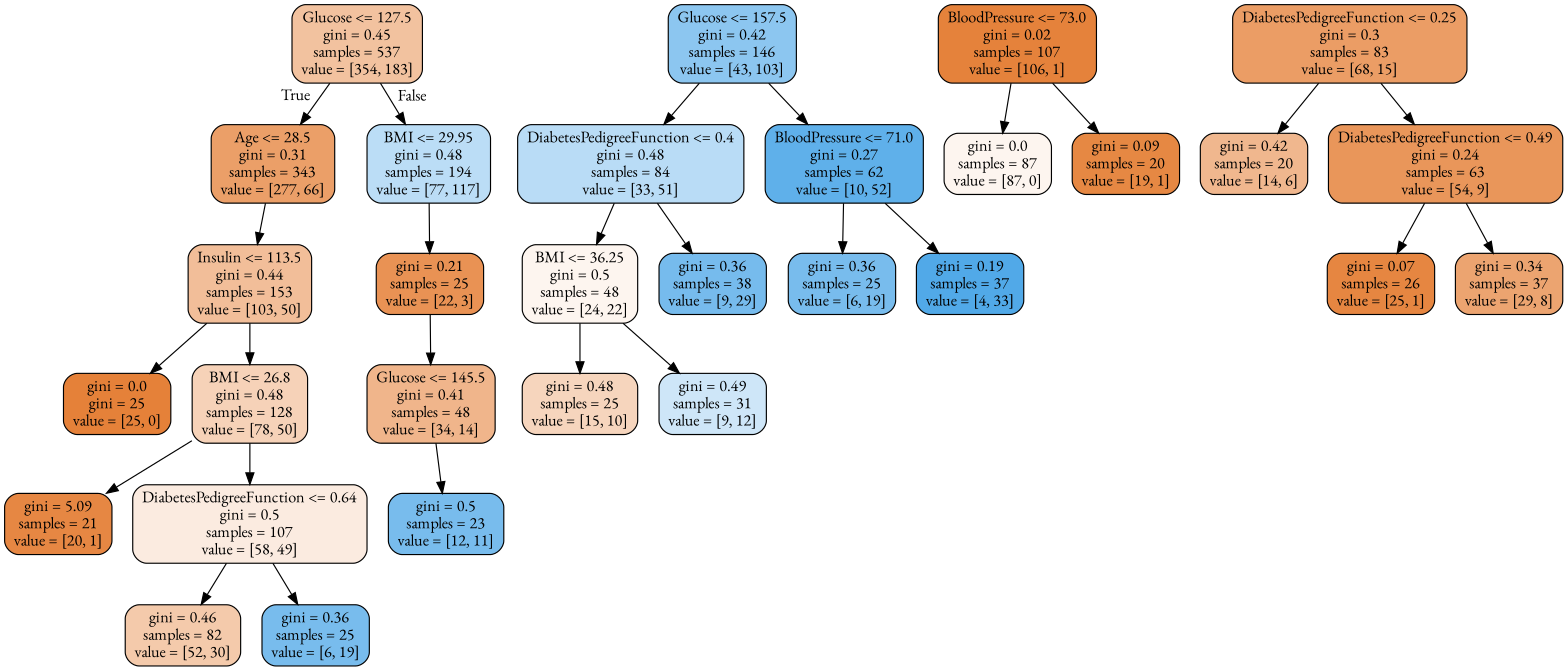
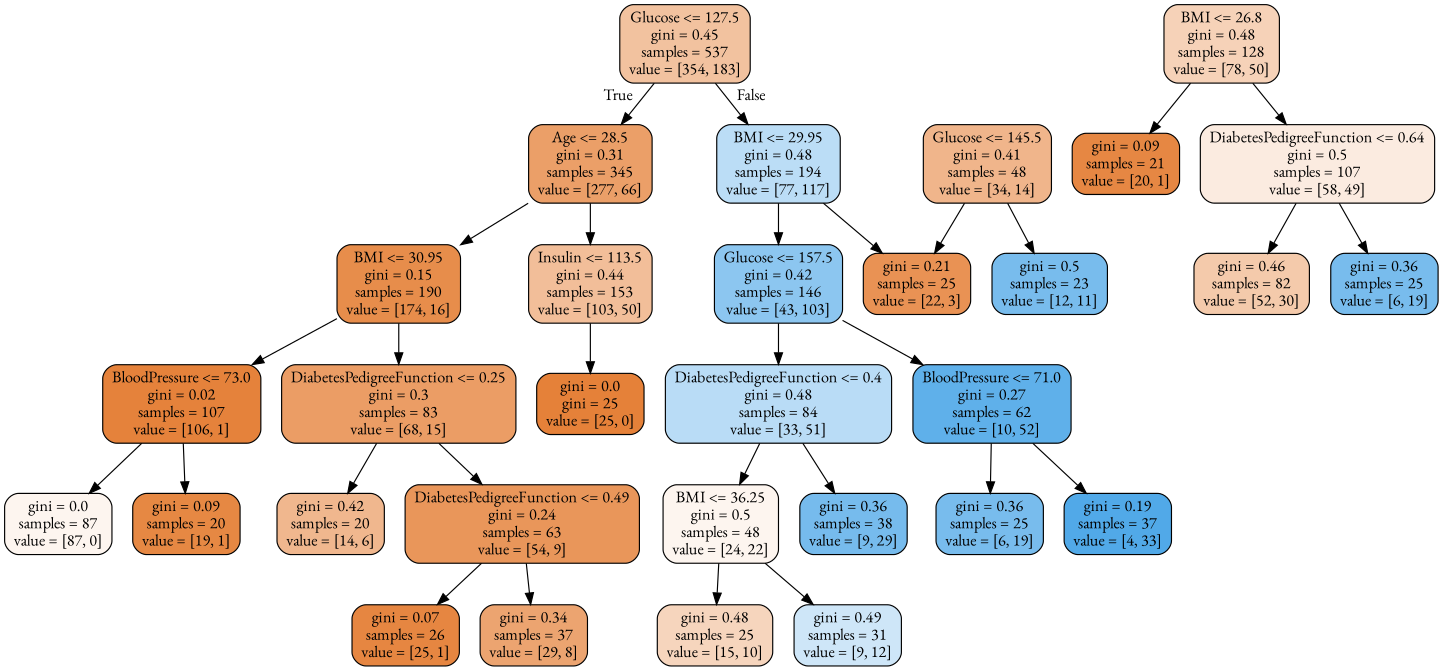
(273, 164) -> (590, 164)
none -> (778, 218)
none -> (399, 284)
(430, 334) -> (953, 223)
(250, 338) -> none
(58, 524) -> (1126, 164)
